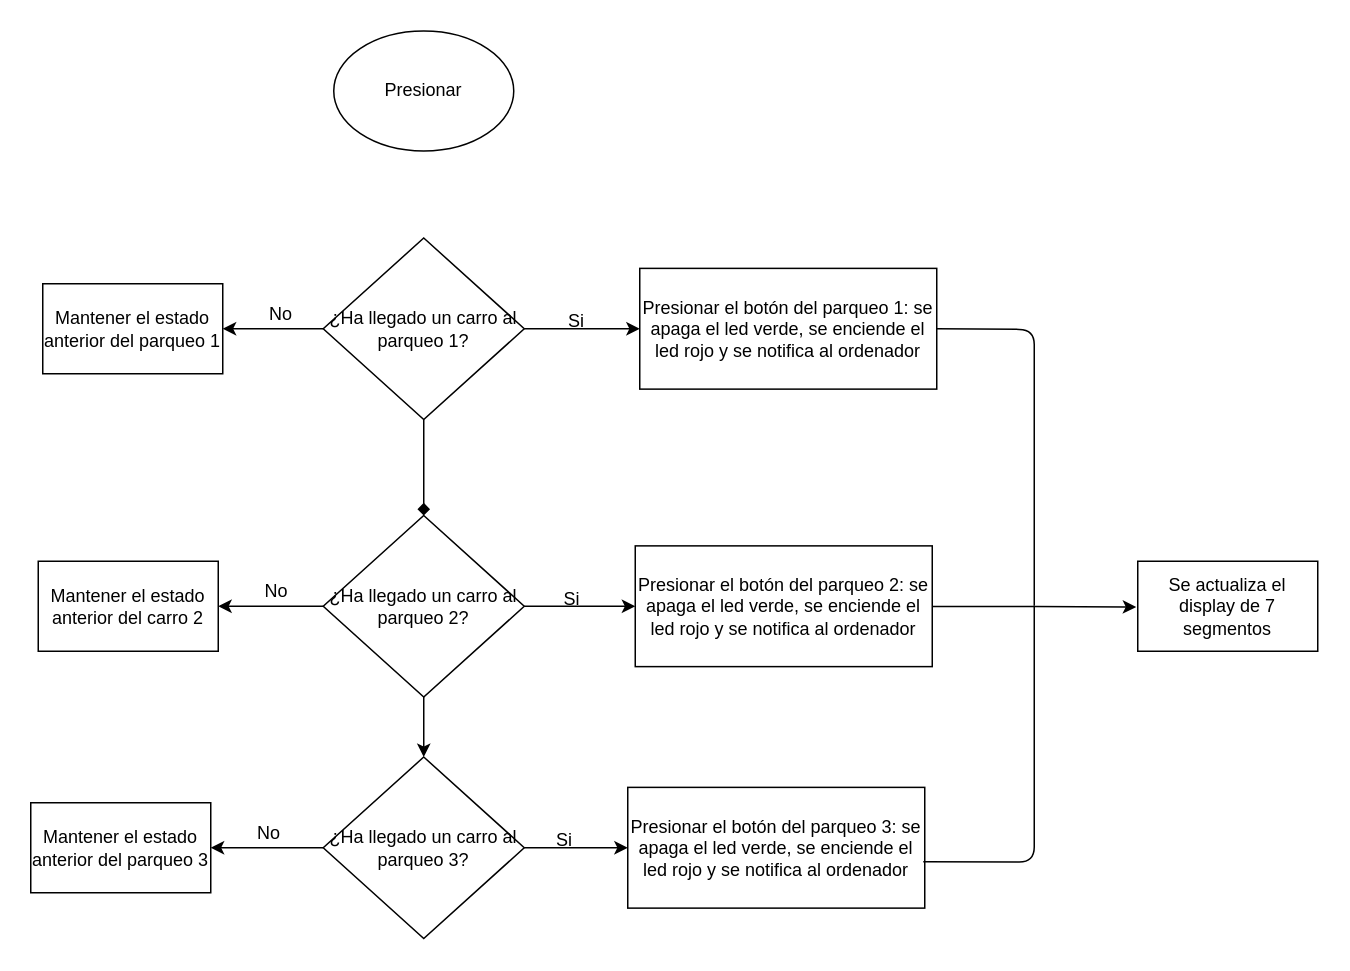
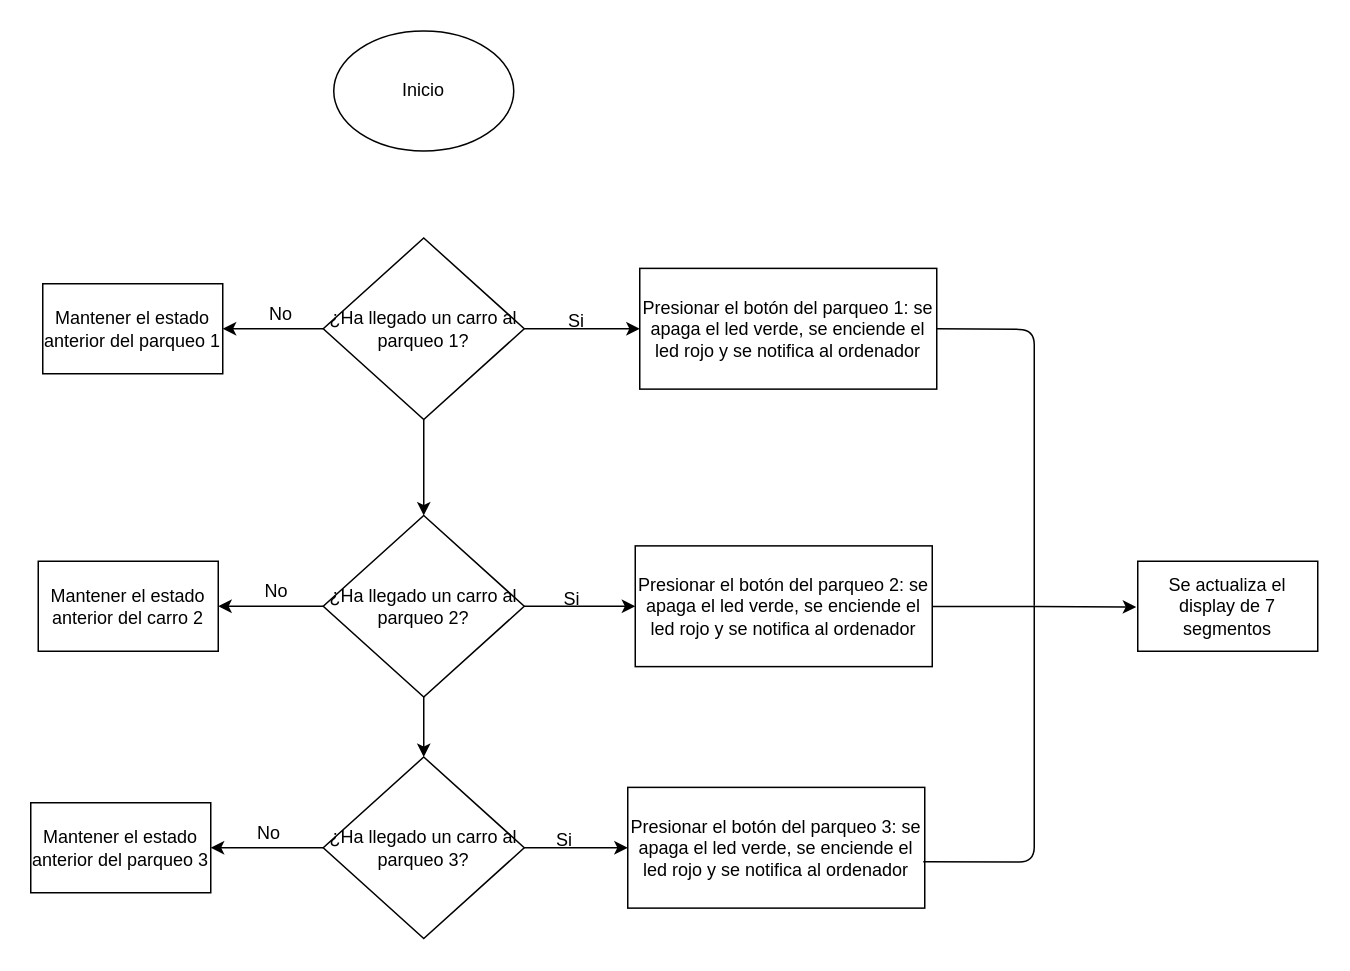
(424, 91) -> (424, 91)
(424, 503) -> (424, 504)
